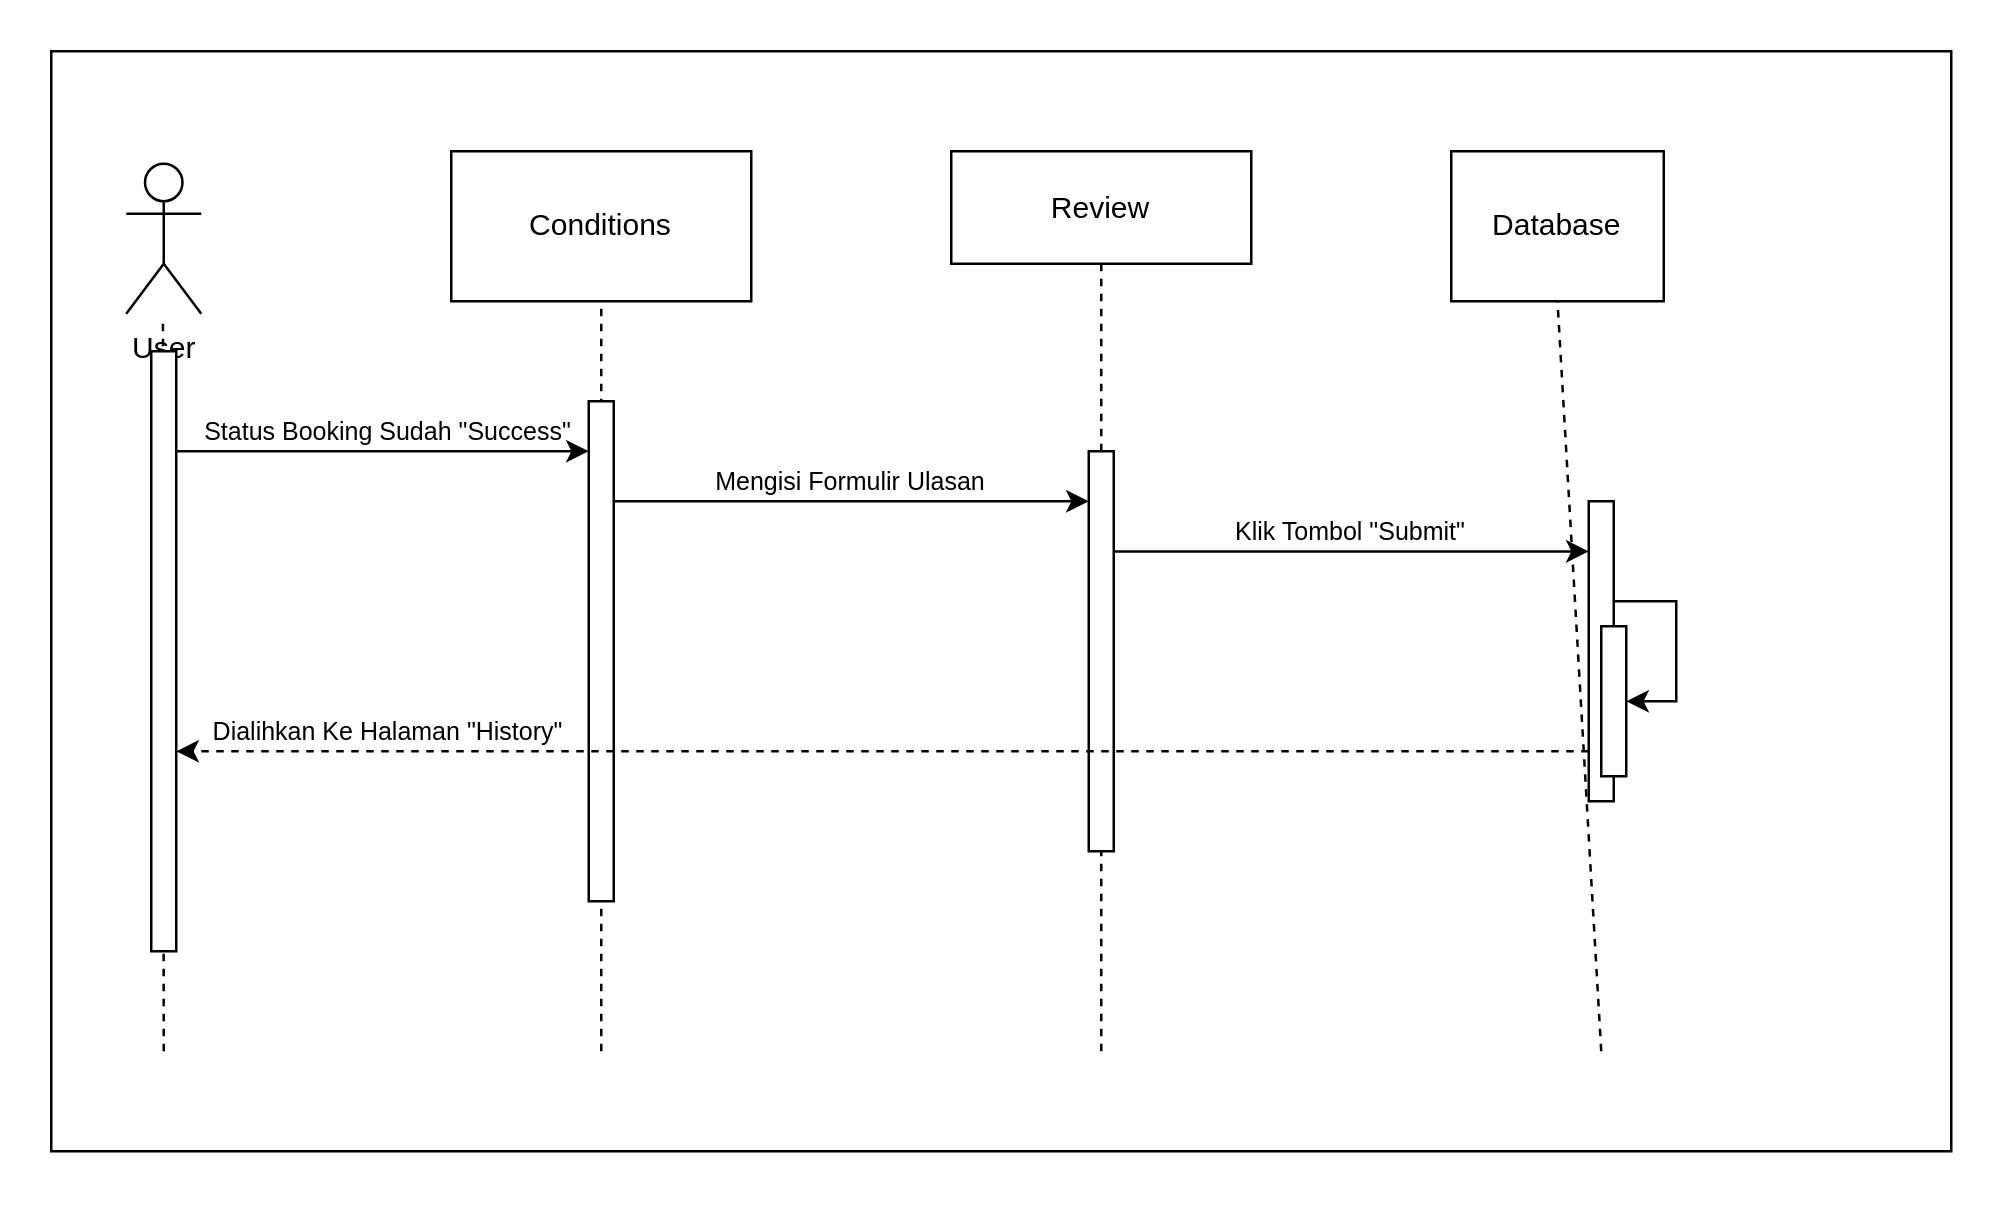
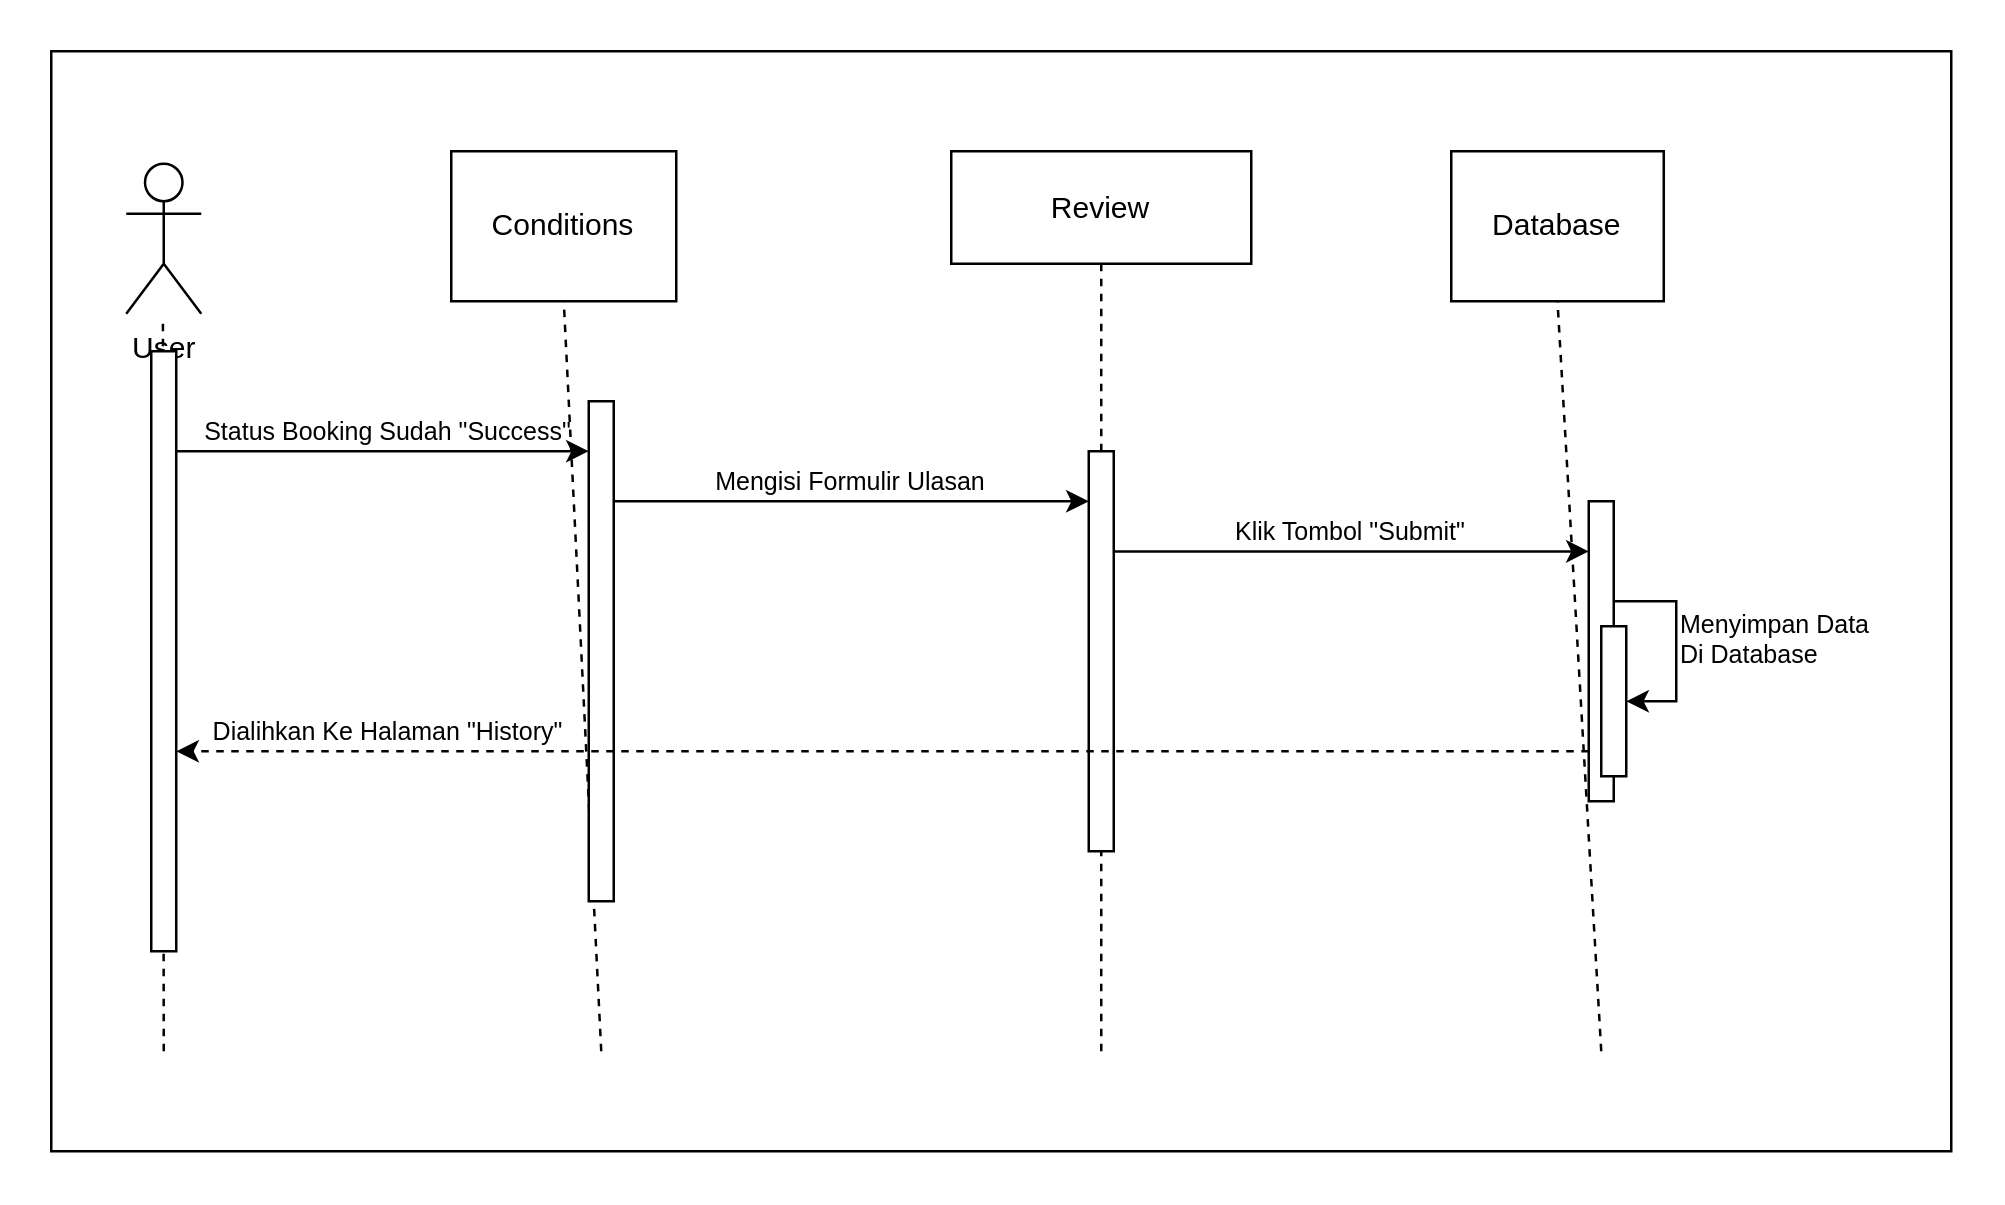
(601, 226) -> (564, 226)
none -> (1776, 639)
